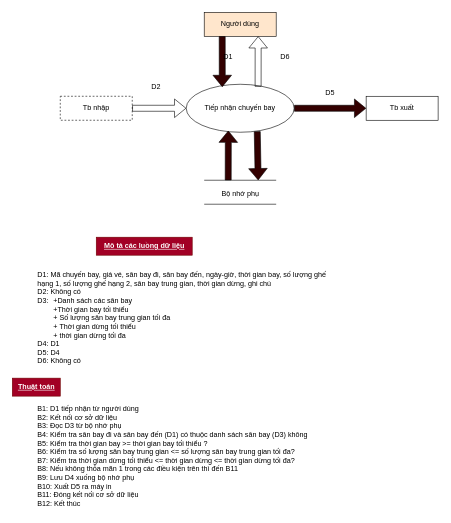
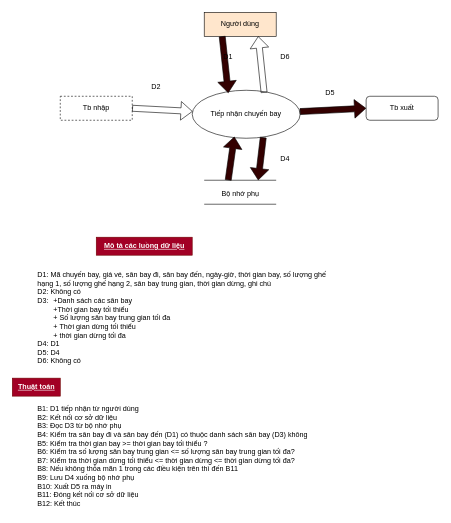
(240, 108) -> (246, 114)
(402, 108) -> (402, 108)
none -> (285, 159)
